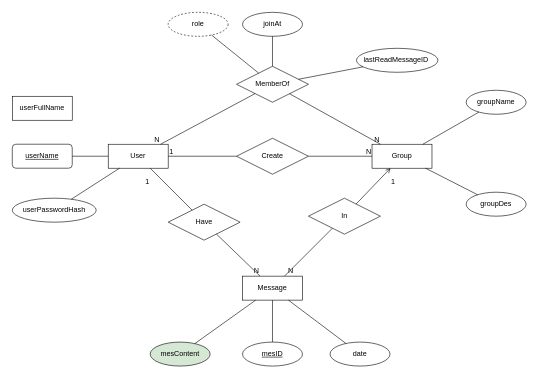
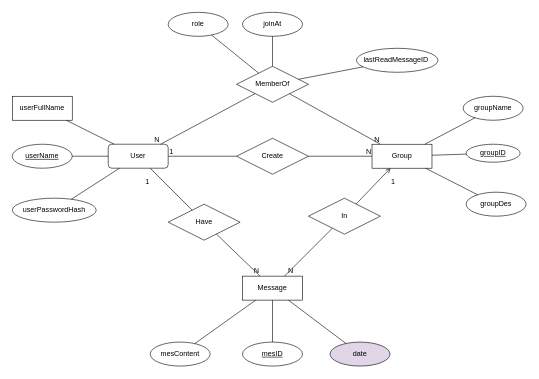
(198, 24) -> (198, 24)
(497, 102) -> (494, 108)
none -> (90, 132)
none -> (494, 153)
none -> (449, 155)
(42, 156) -> (42, 156)
(138, 156) -> (138, 156)
(180, 354) -> (180, 354)
(360, 354) -> (360, 354)
